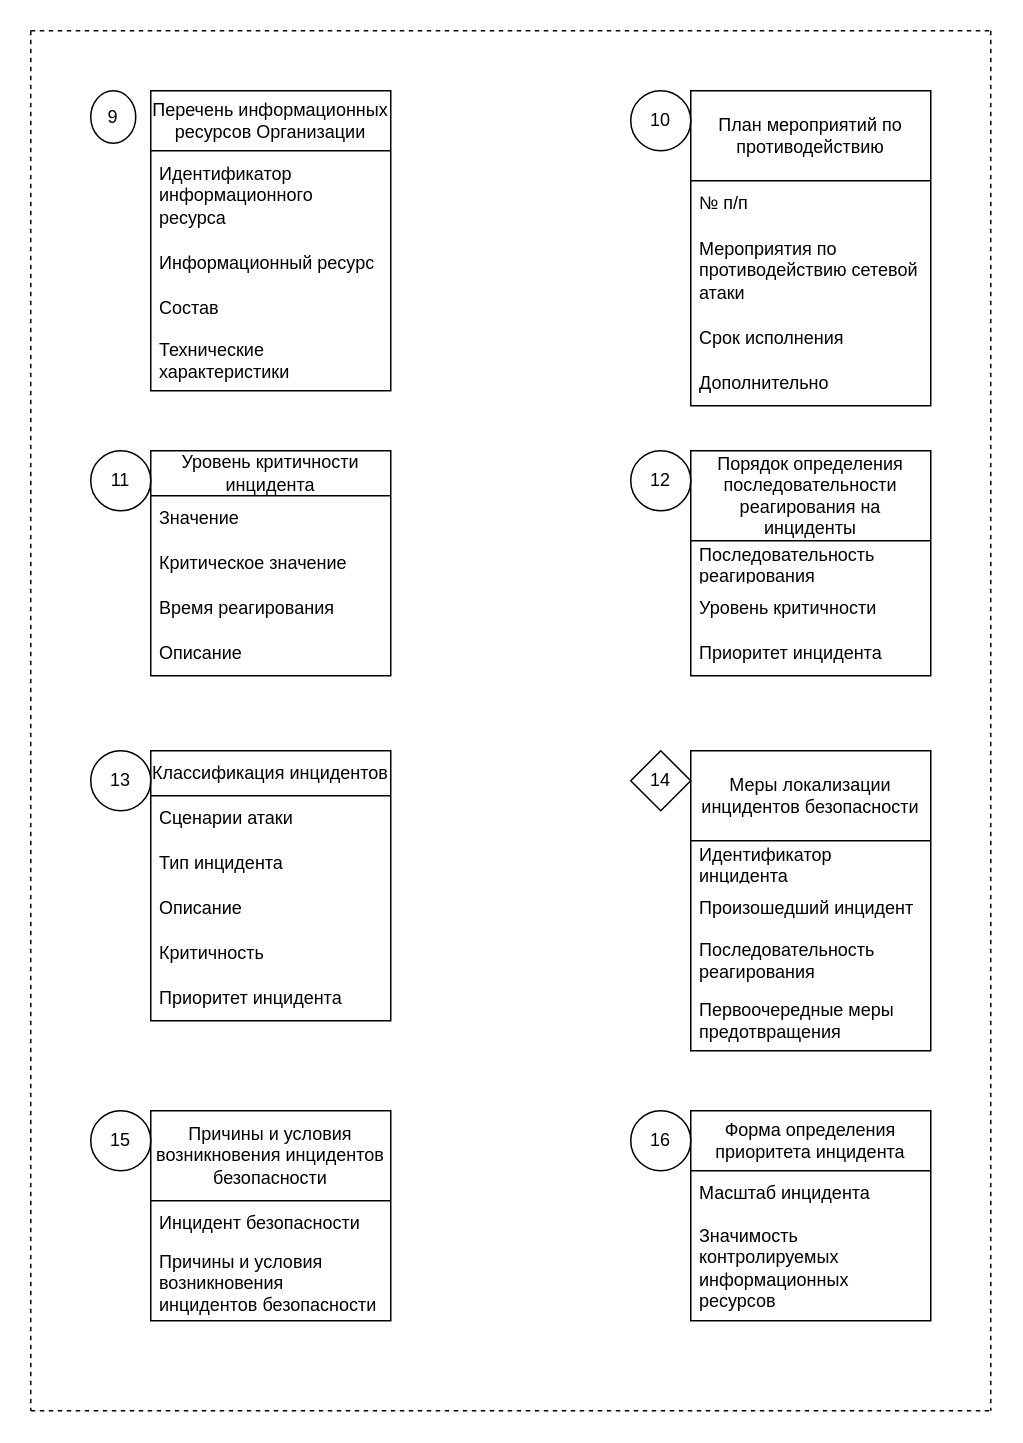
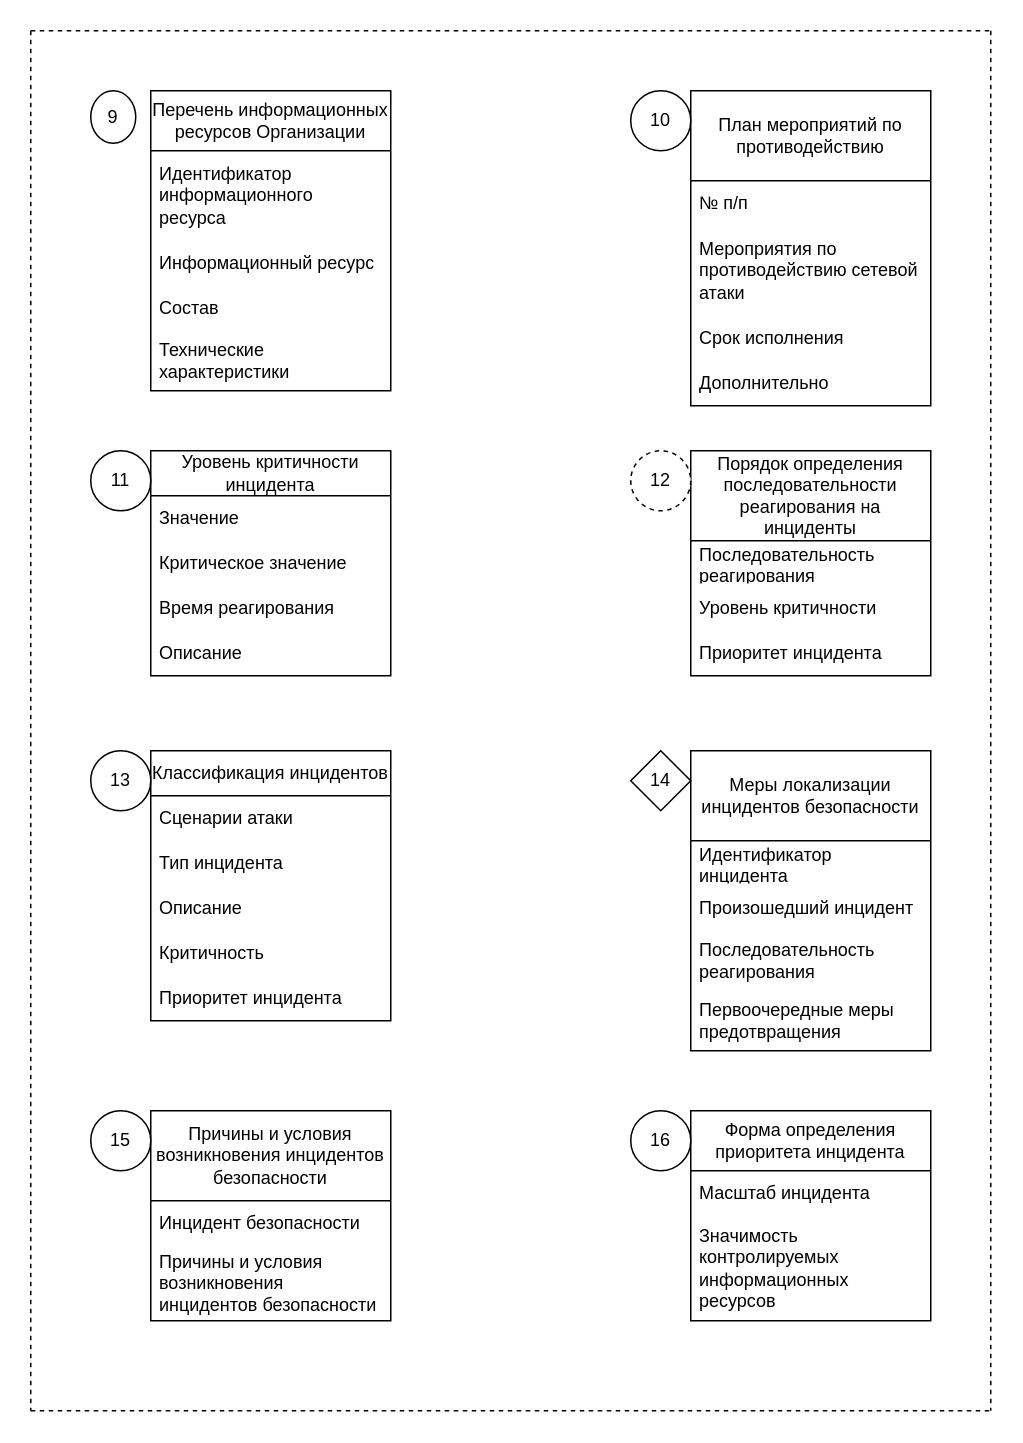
(661, 481) -> (661, 481)
